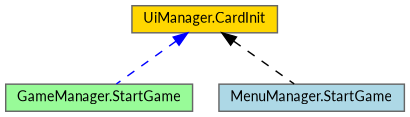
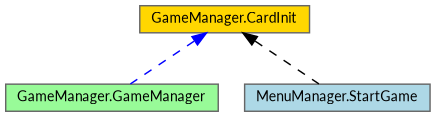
(205, 19) -> (225, 19)
(99, 98) -> (112, 98)
